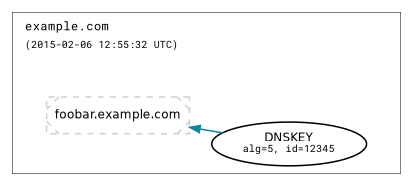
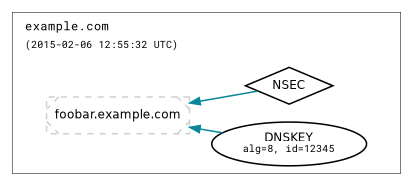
none -> (289, 86)
(289, 149) -> (289, 149)
